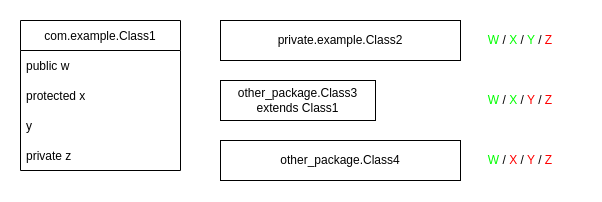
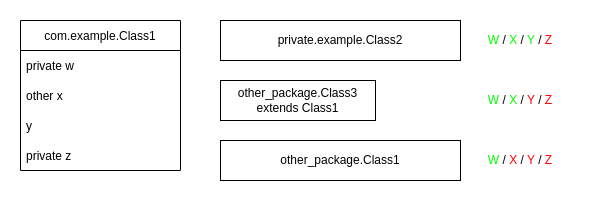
(48, 66) -> (53, 66)
(61, 96) -> (48, 96)
(341, 161) -> (341, 161)
